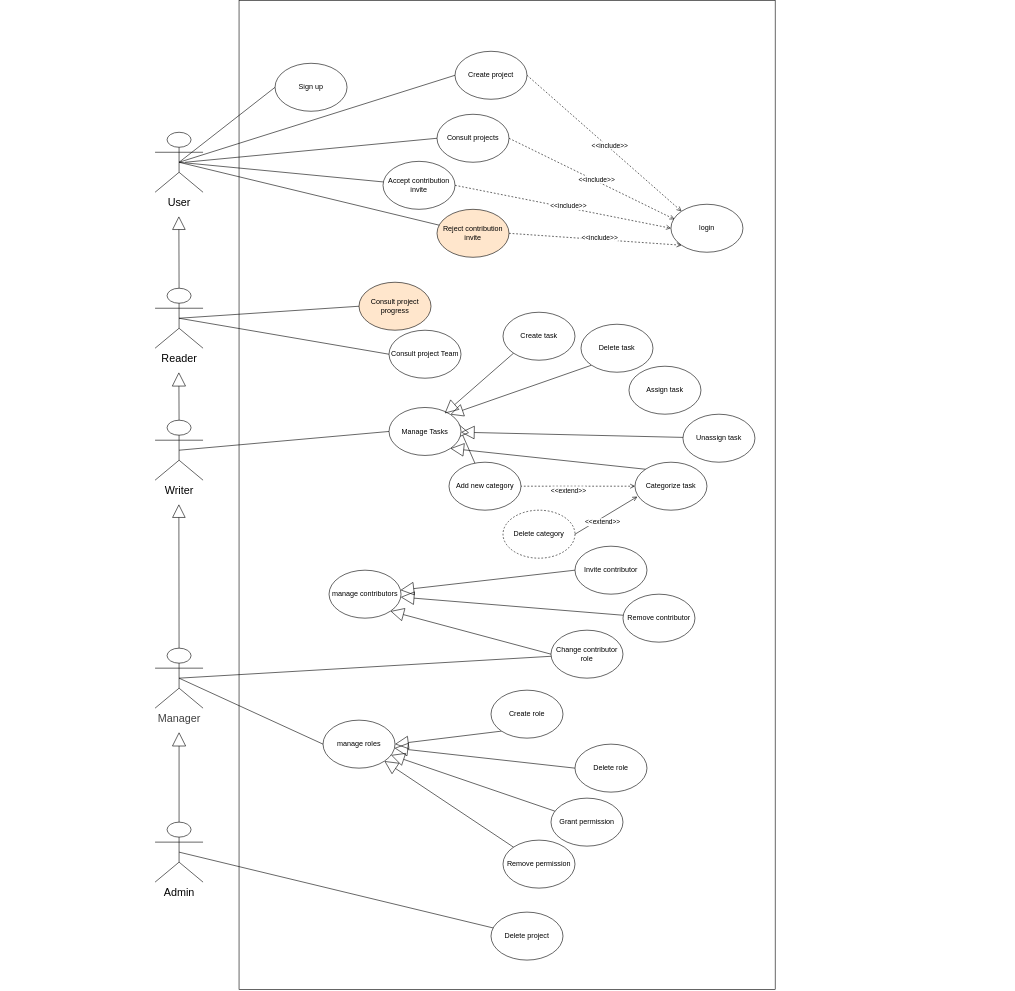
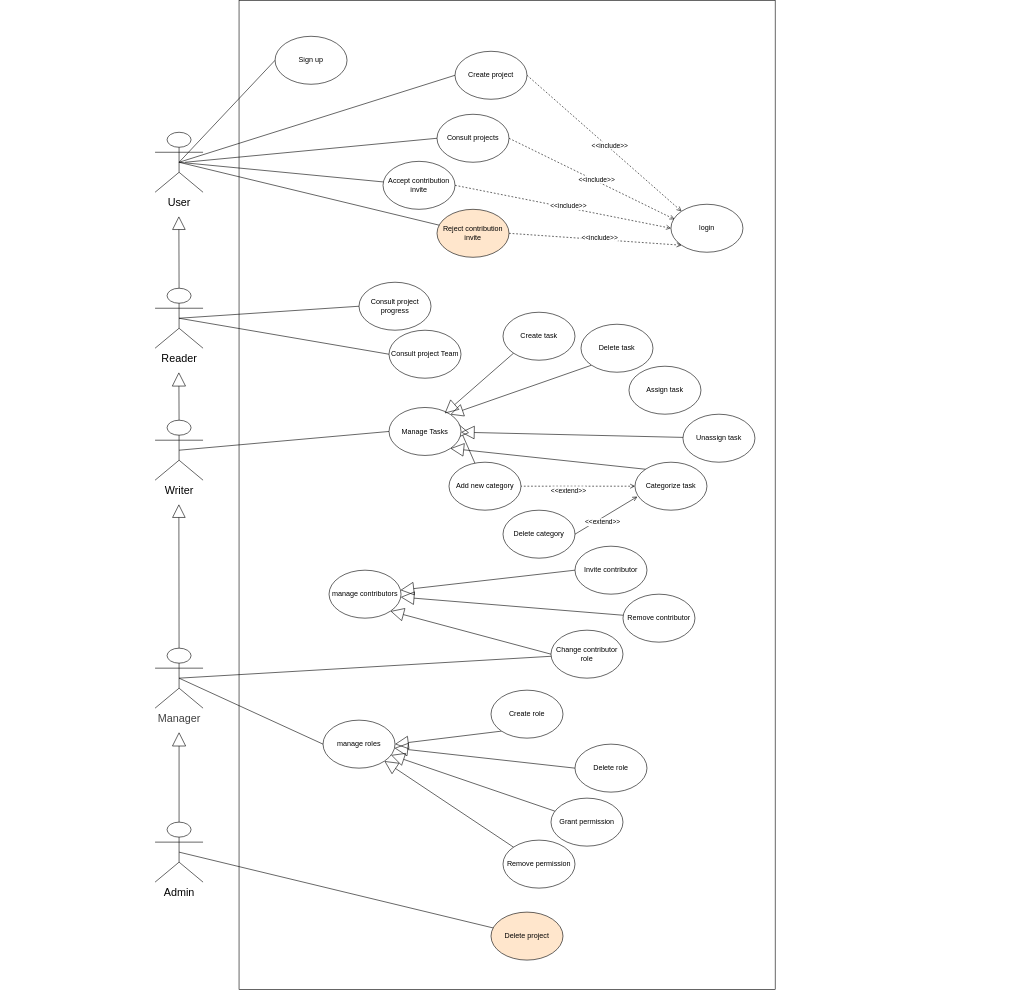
(311, 87) -> (311, 60)
(395, 306) -> (395, 306)
(539, 534) -> (539, 534)
(527, 936) -> (527, 936)
